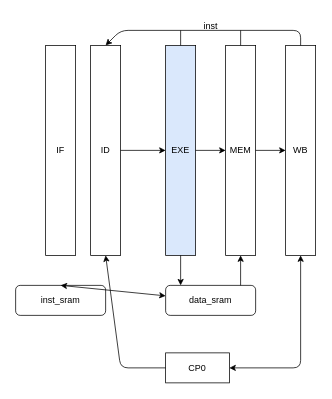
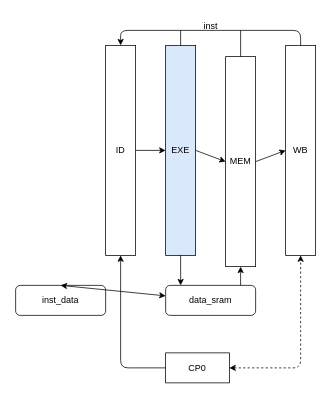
(60, 150) -> none
(105, 150) -> (120, 150)
(240, 150) -> (240, 162)
(60, 300) -> (60, 300)
(300, 344) -> (300, 344)
